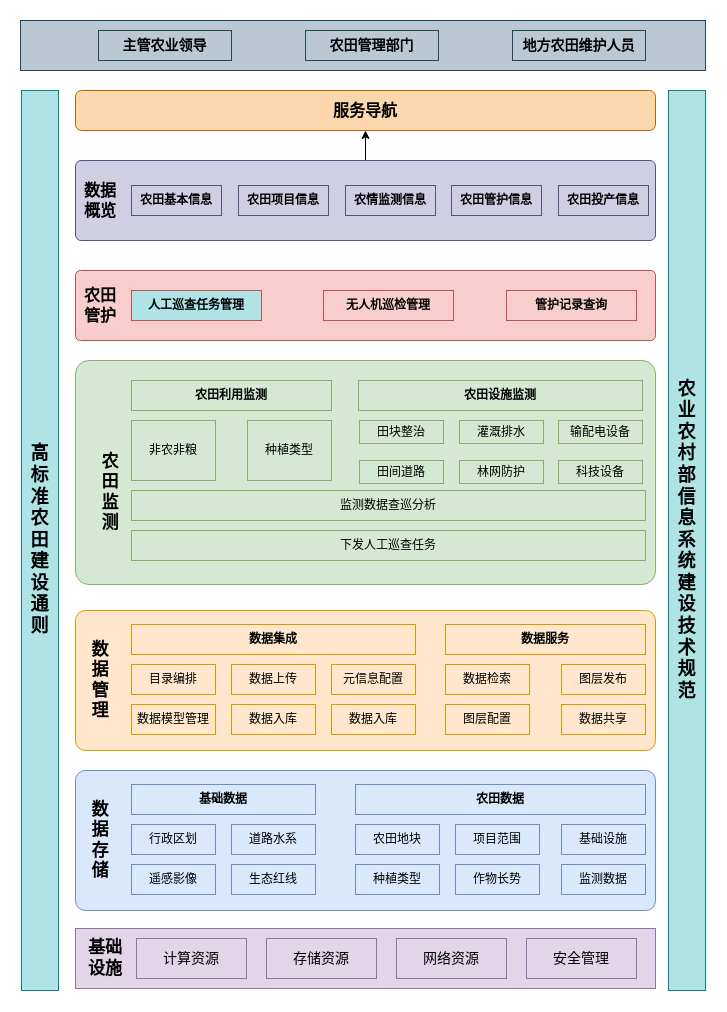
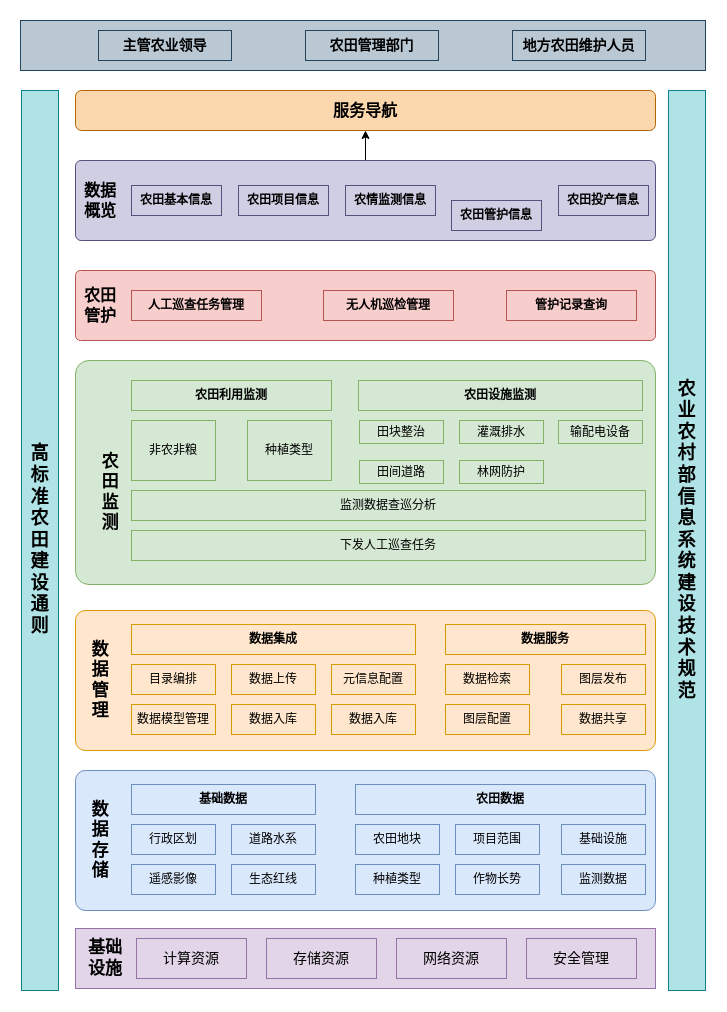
(497, 201) -> (497, 216)
(197, 306) -> (197, 306)
(601, 472) -> none
